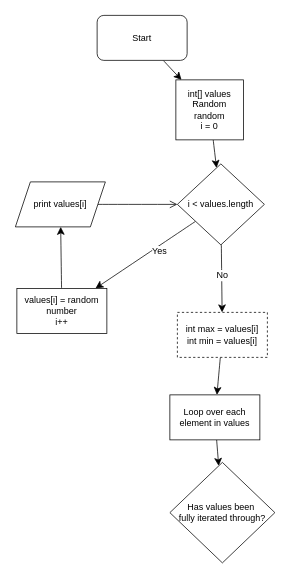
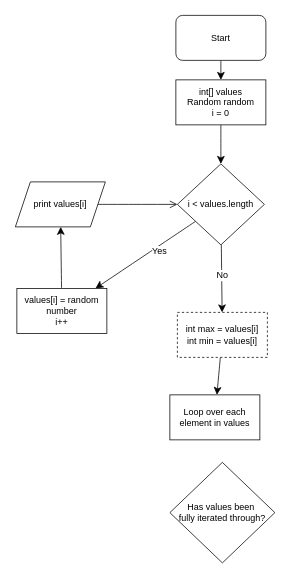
(142, 38) -> (221, 38)
(210, 110) -> (221, 102)
(217, 450) -> none
